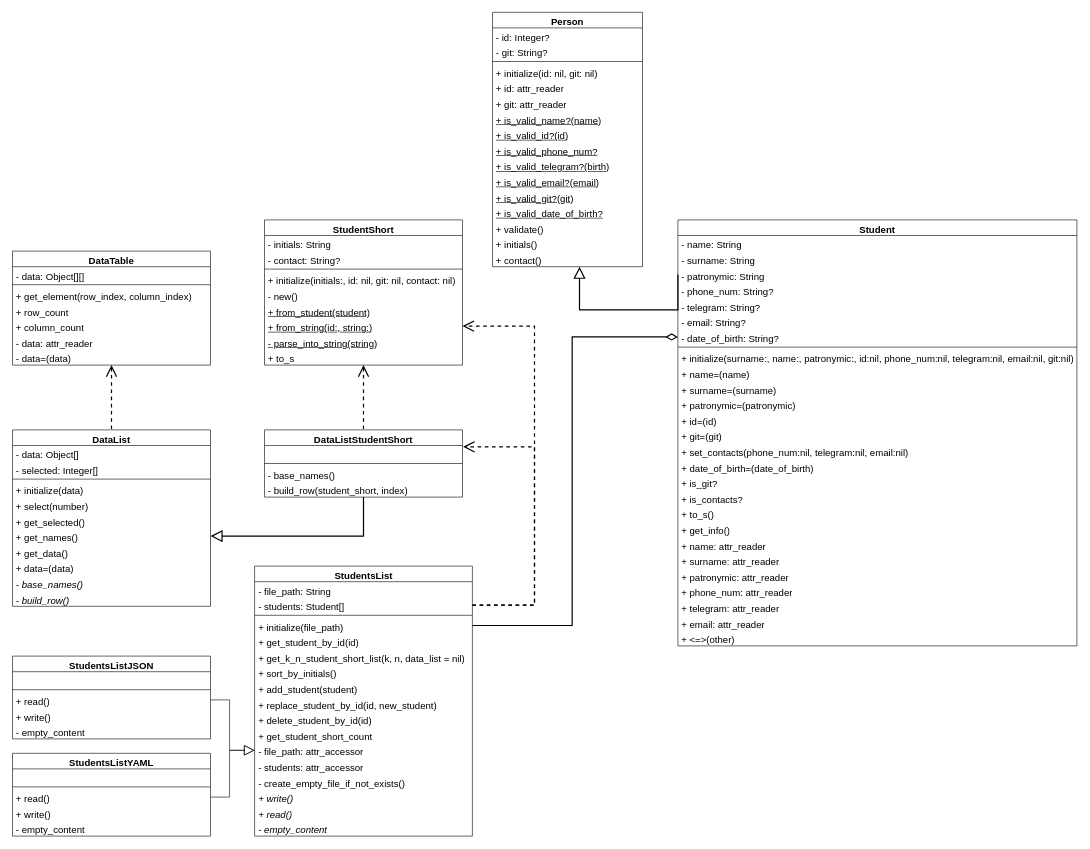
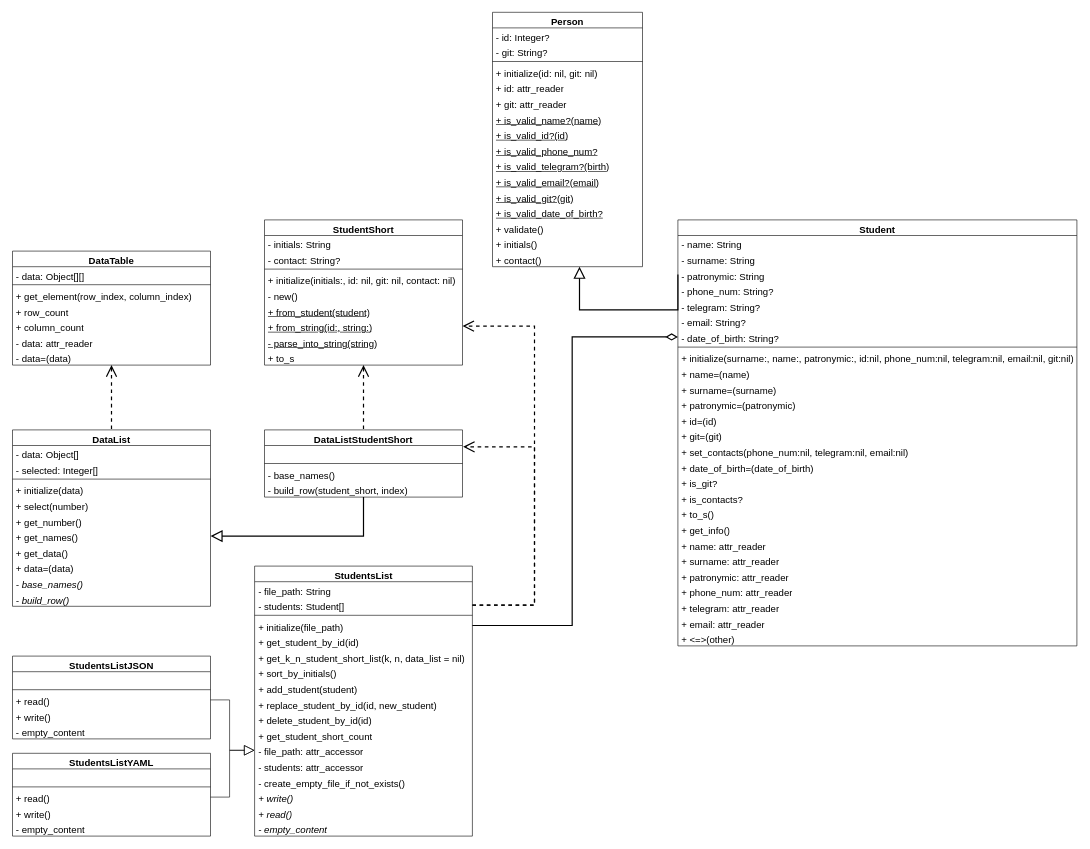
(56, 523) -> (52, 523)
